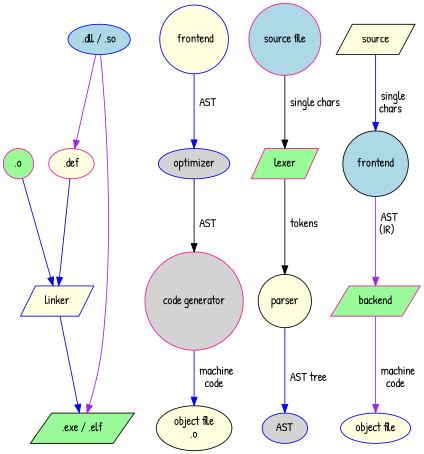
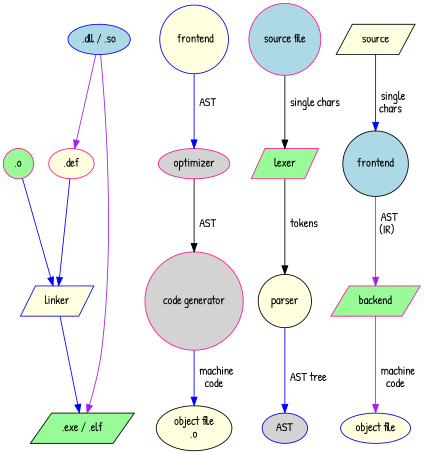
(194, 164) -> (194, 164)
